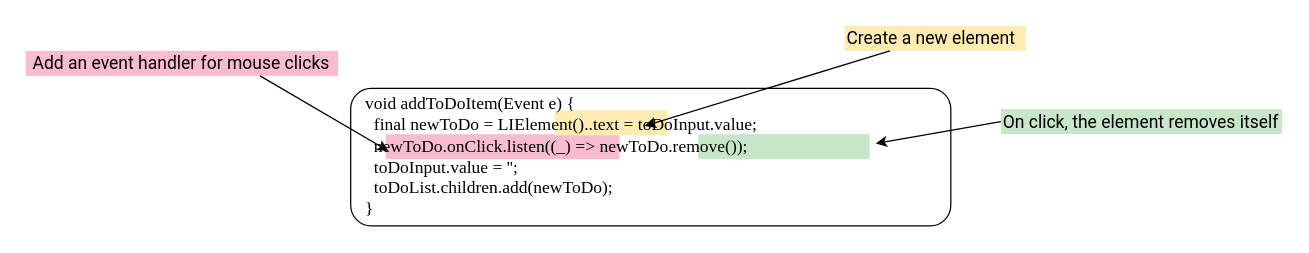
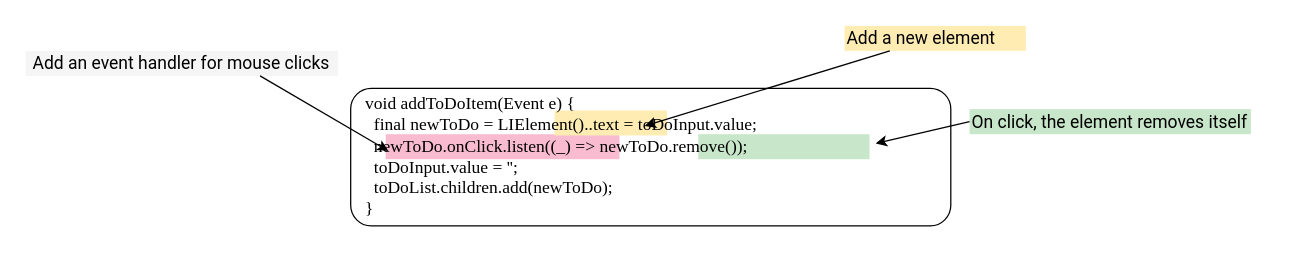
(936, 38) -> (921, 38)
(182, 63) -> (182, 63)
(1141, 121) -> (1110, 121)
